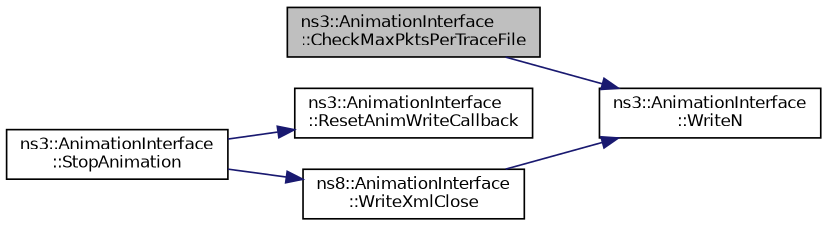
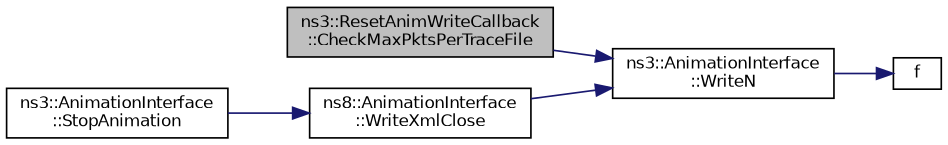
(414, 32) -> (420, 32)
none -> (917, 73)
(414, 113) -> none
